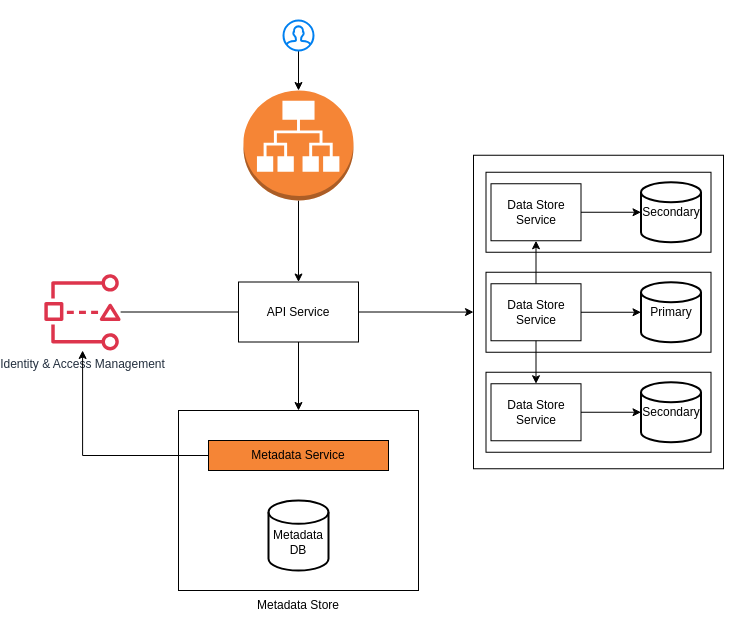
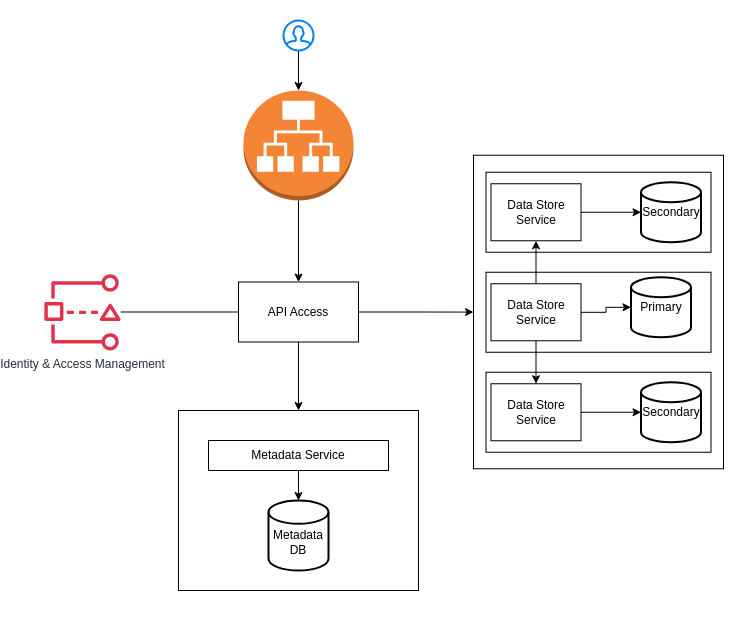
(671, 312) -> (661, 307)
(299, 313) -> (299, 313)
(97, 456) -> (299, 490)
(299, 456) -> (299, 456)
(299, 606) -> none
